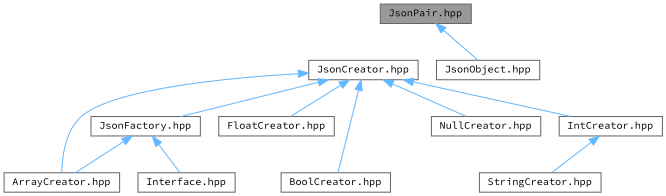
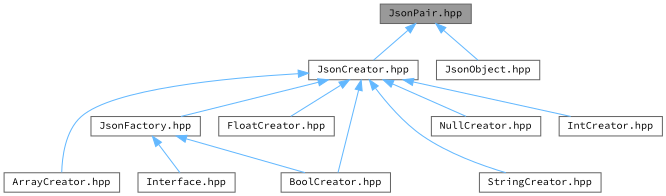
none -> (391, 45)
(99, 157) -> (246, 156)
(572, 157) -> (433, 142)
